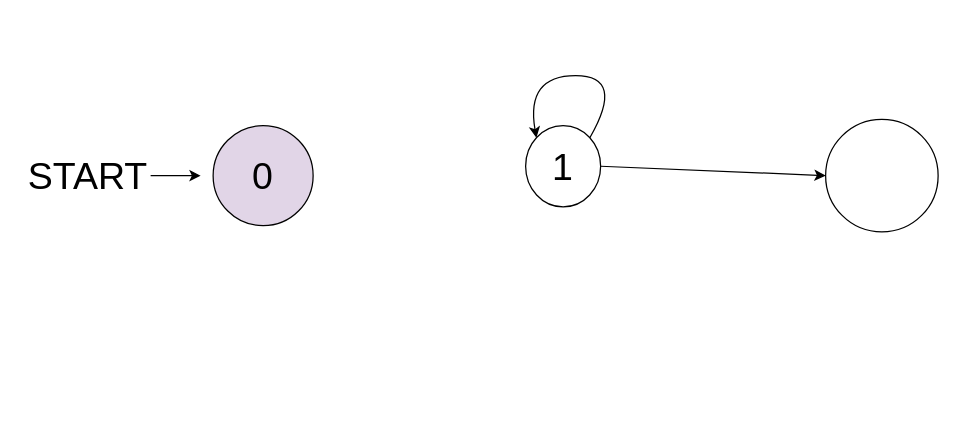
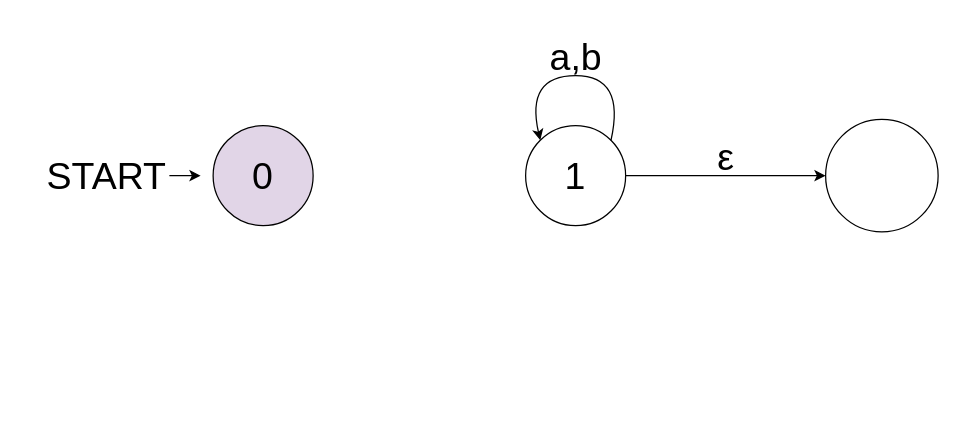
none -> (576, 57)
none -> (726, 157)
(563, 166) -> (576, 176)
(88, 176) -> (107, 176)
